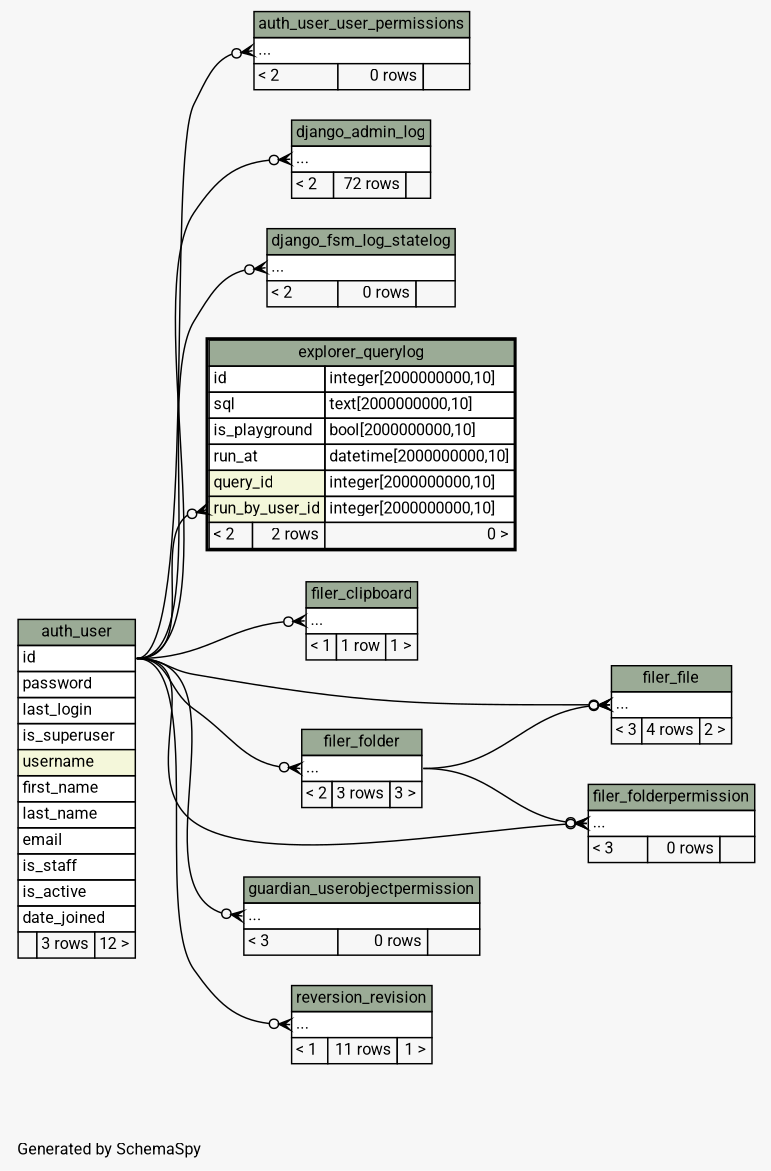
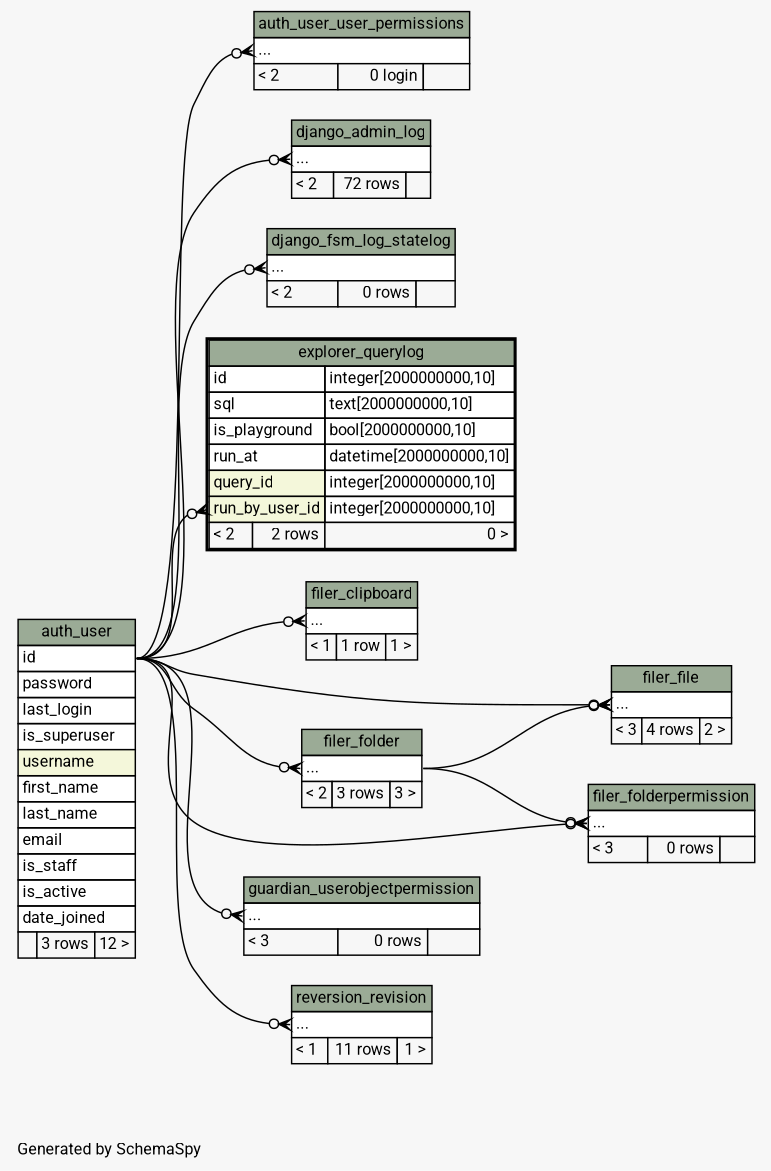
(394, 76) -> (394, 76)
